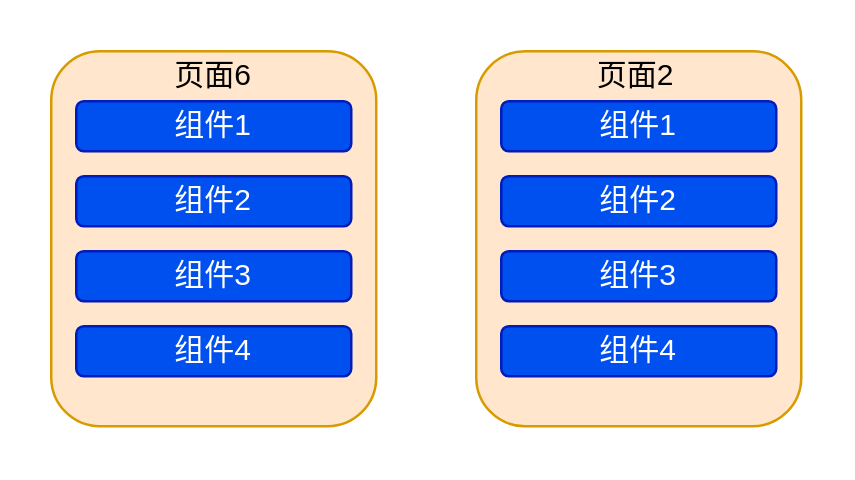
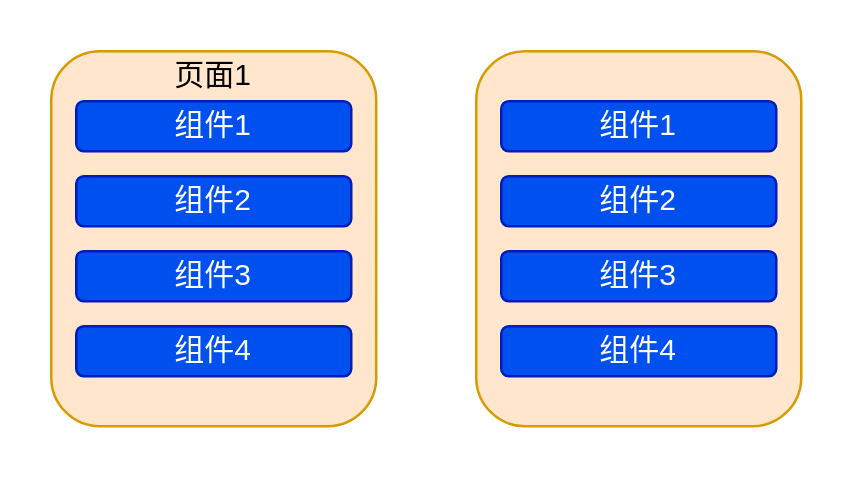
(214, 76) -> (214, 76)
(636, 76) -> none
